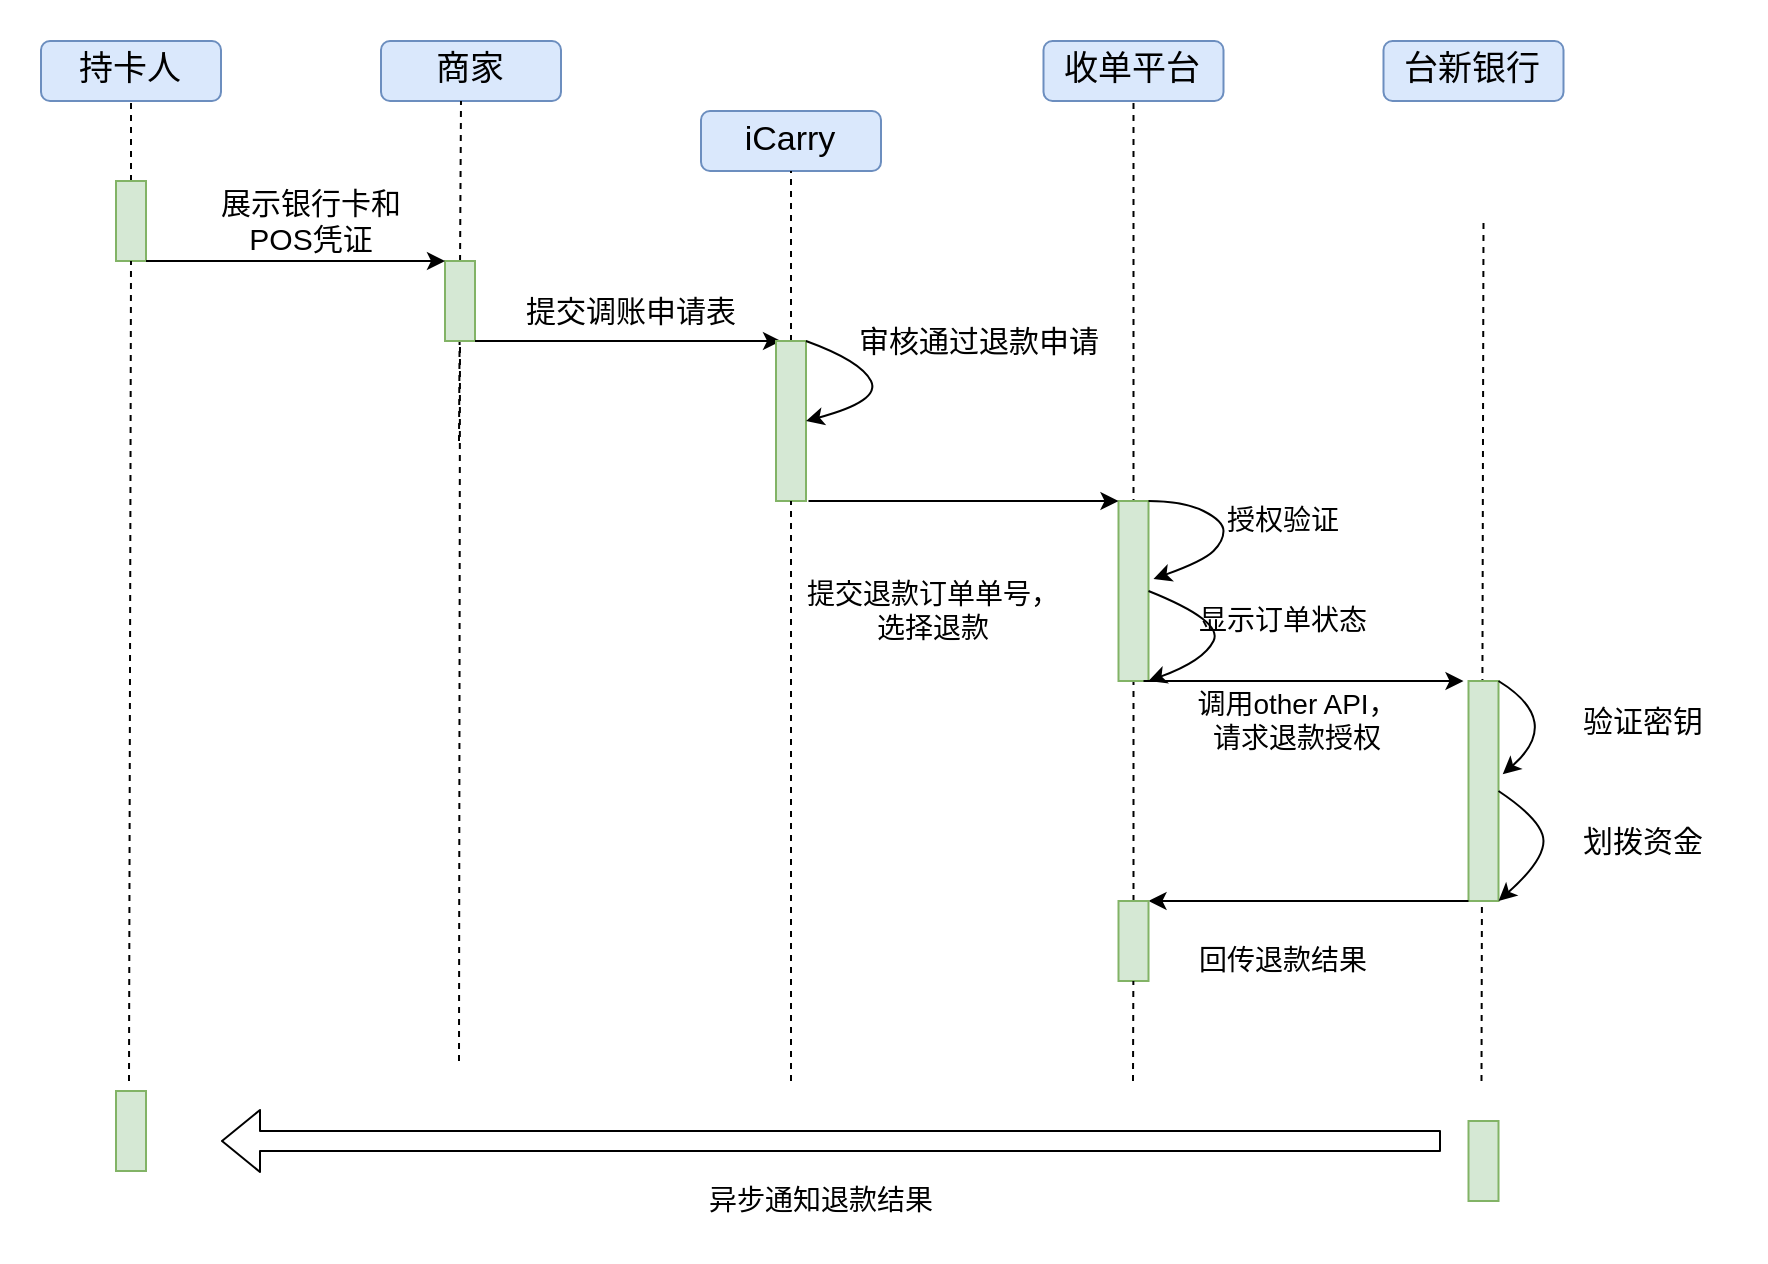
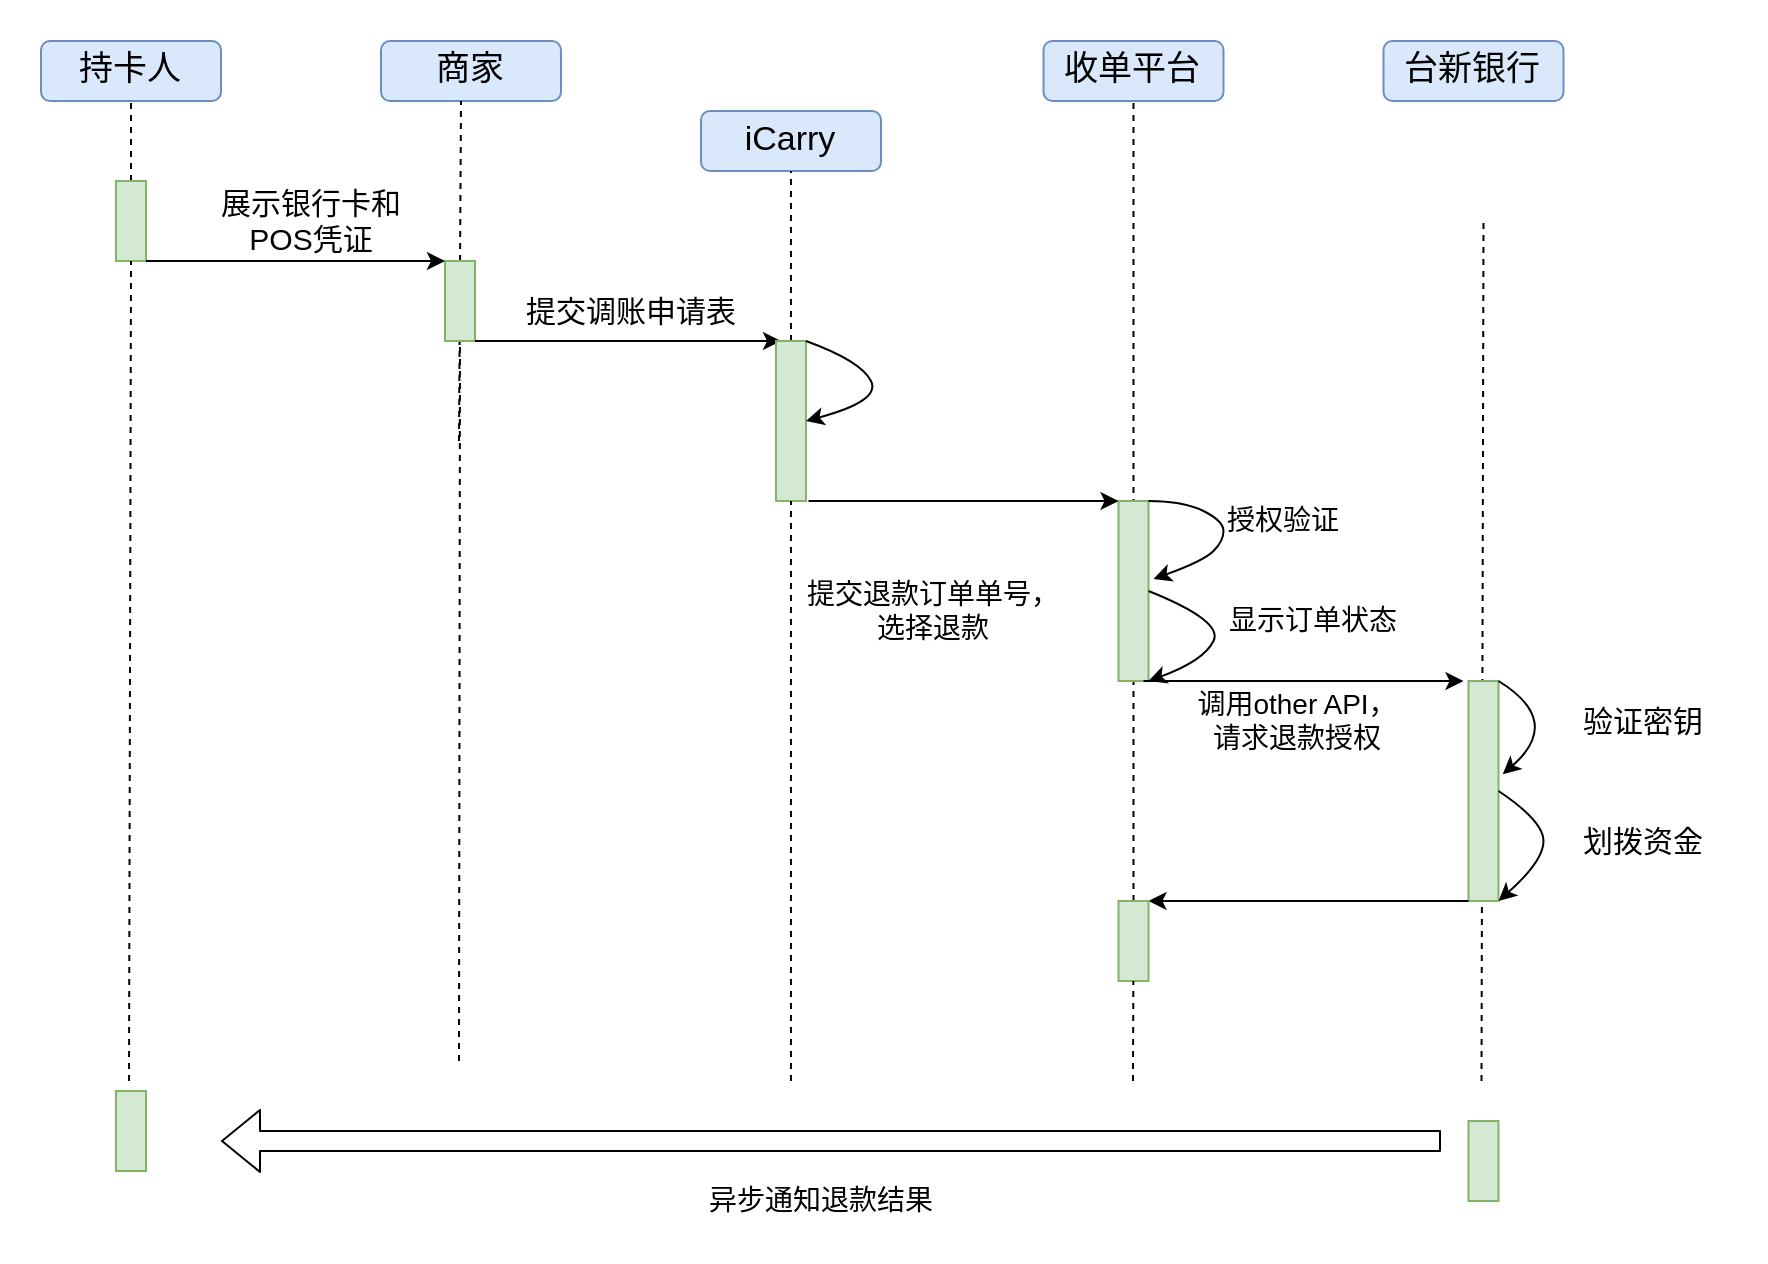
(979, 341) -> none
(1284, 621) -> (1314, 621)
(1284, 961) -> none
